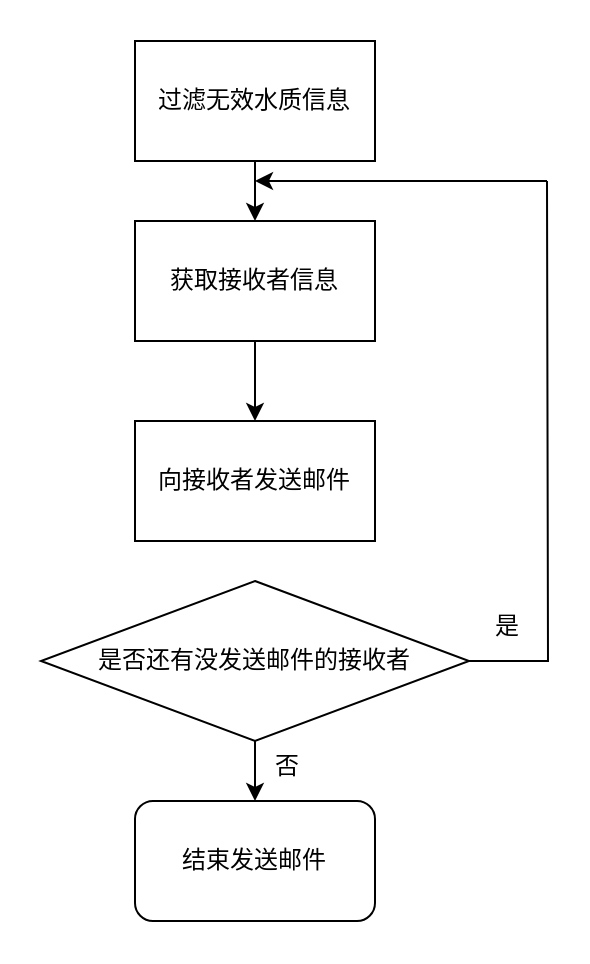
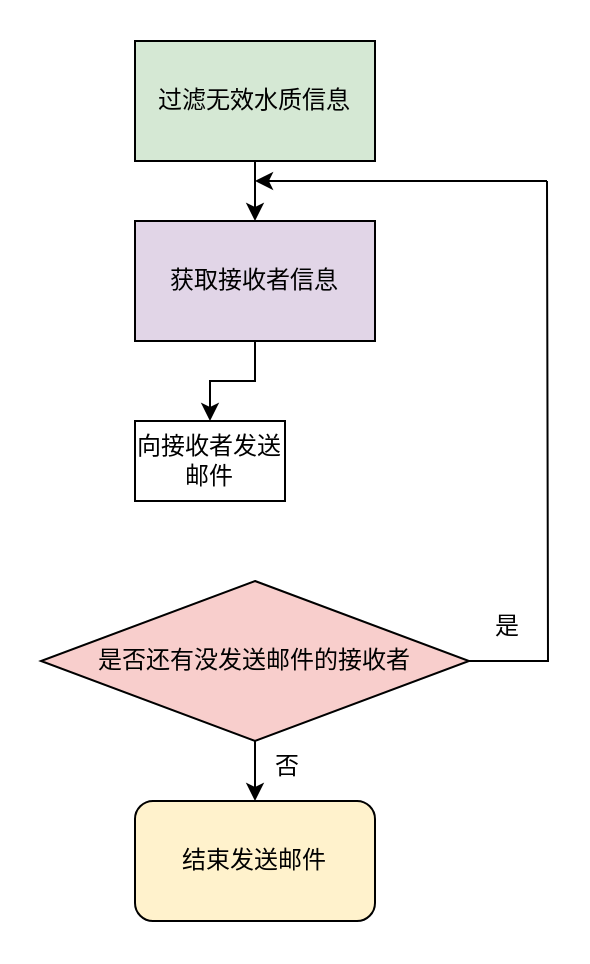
(255, 101) -> (255, 101)
(255, 281) -> (255, 281)
(255, 481) -> (210, 461)
(255, 661) -> (255, 661)
(255, 861) -> (255, 861)
